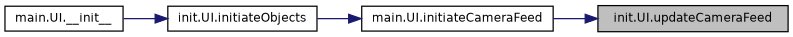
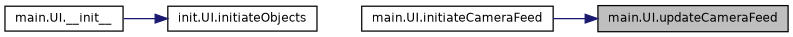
(333, 19) -> none
(693, 19) -> (693, 19)
